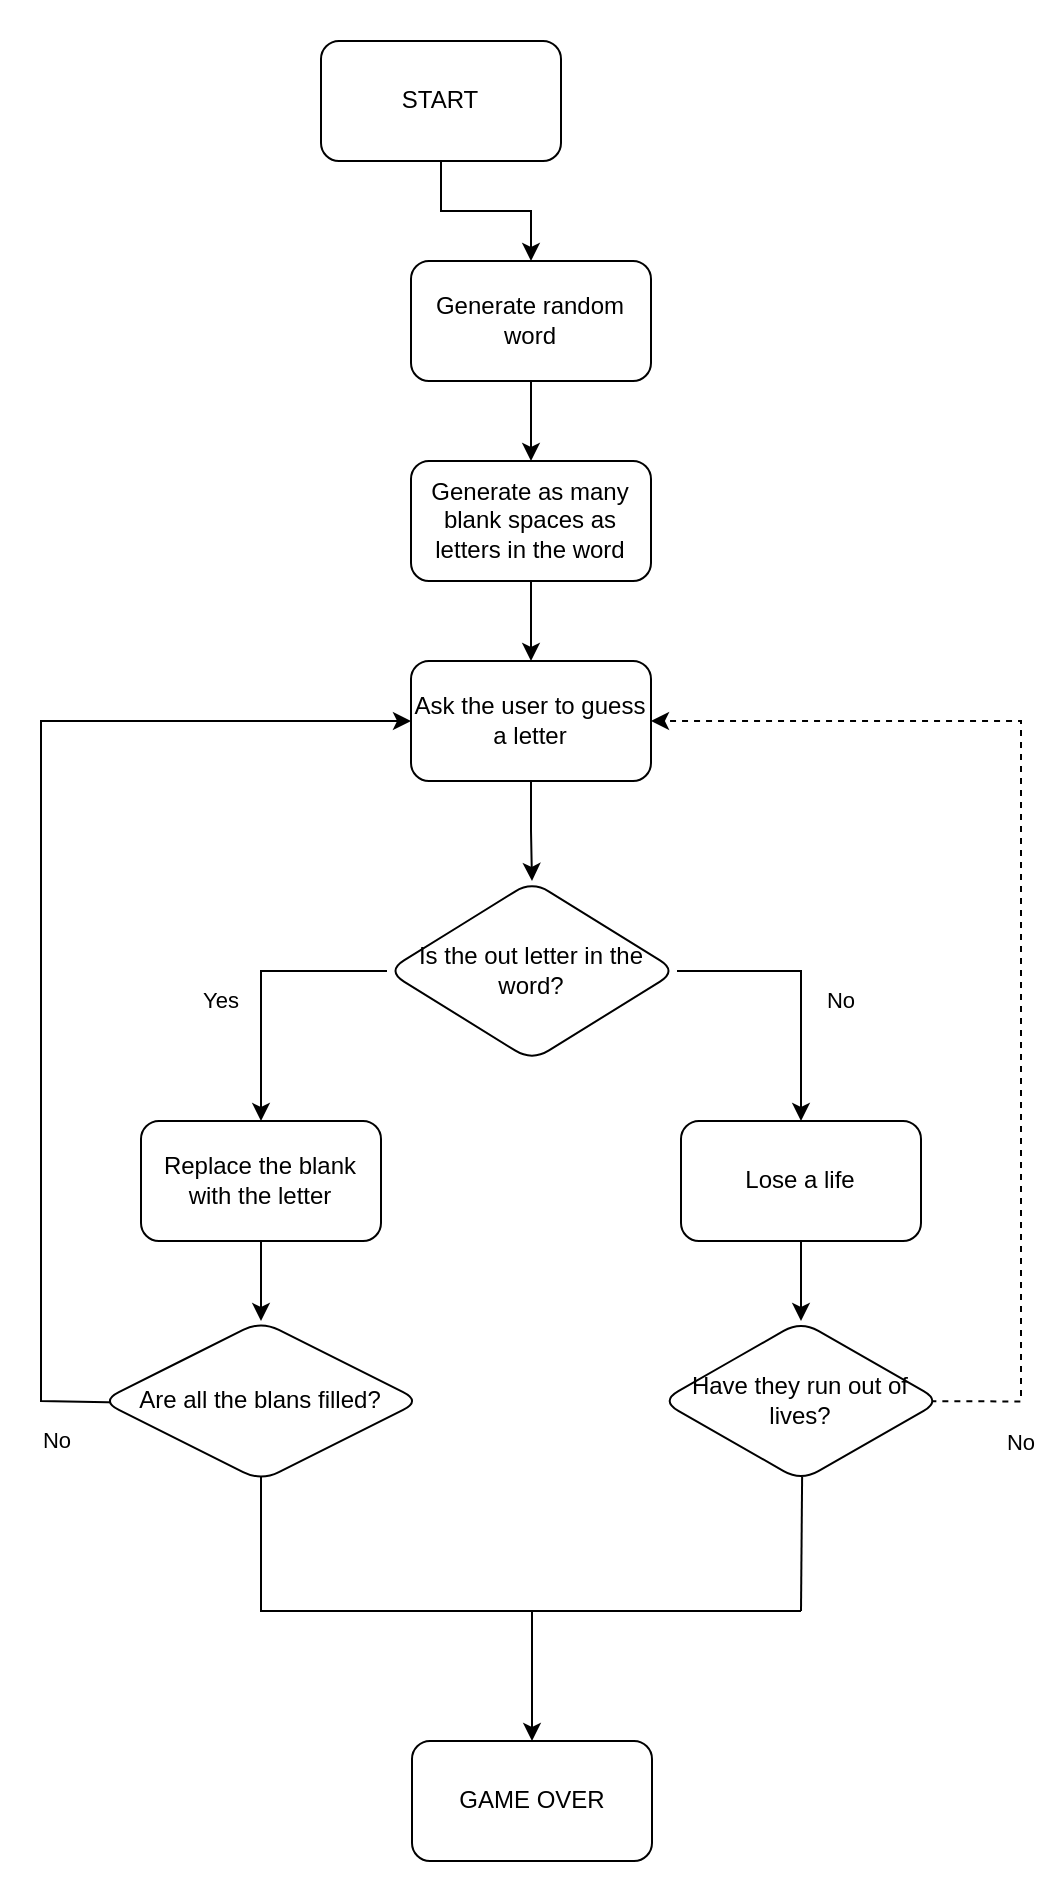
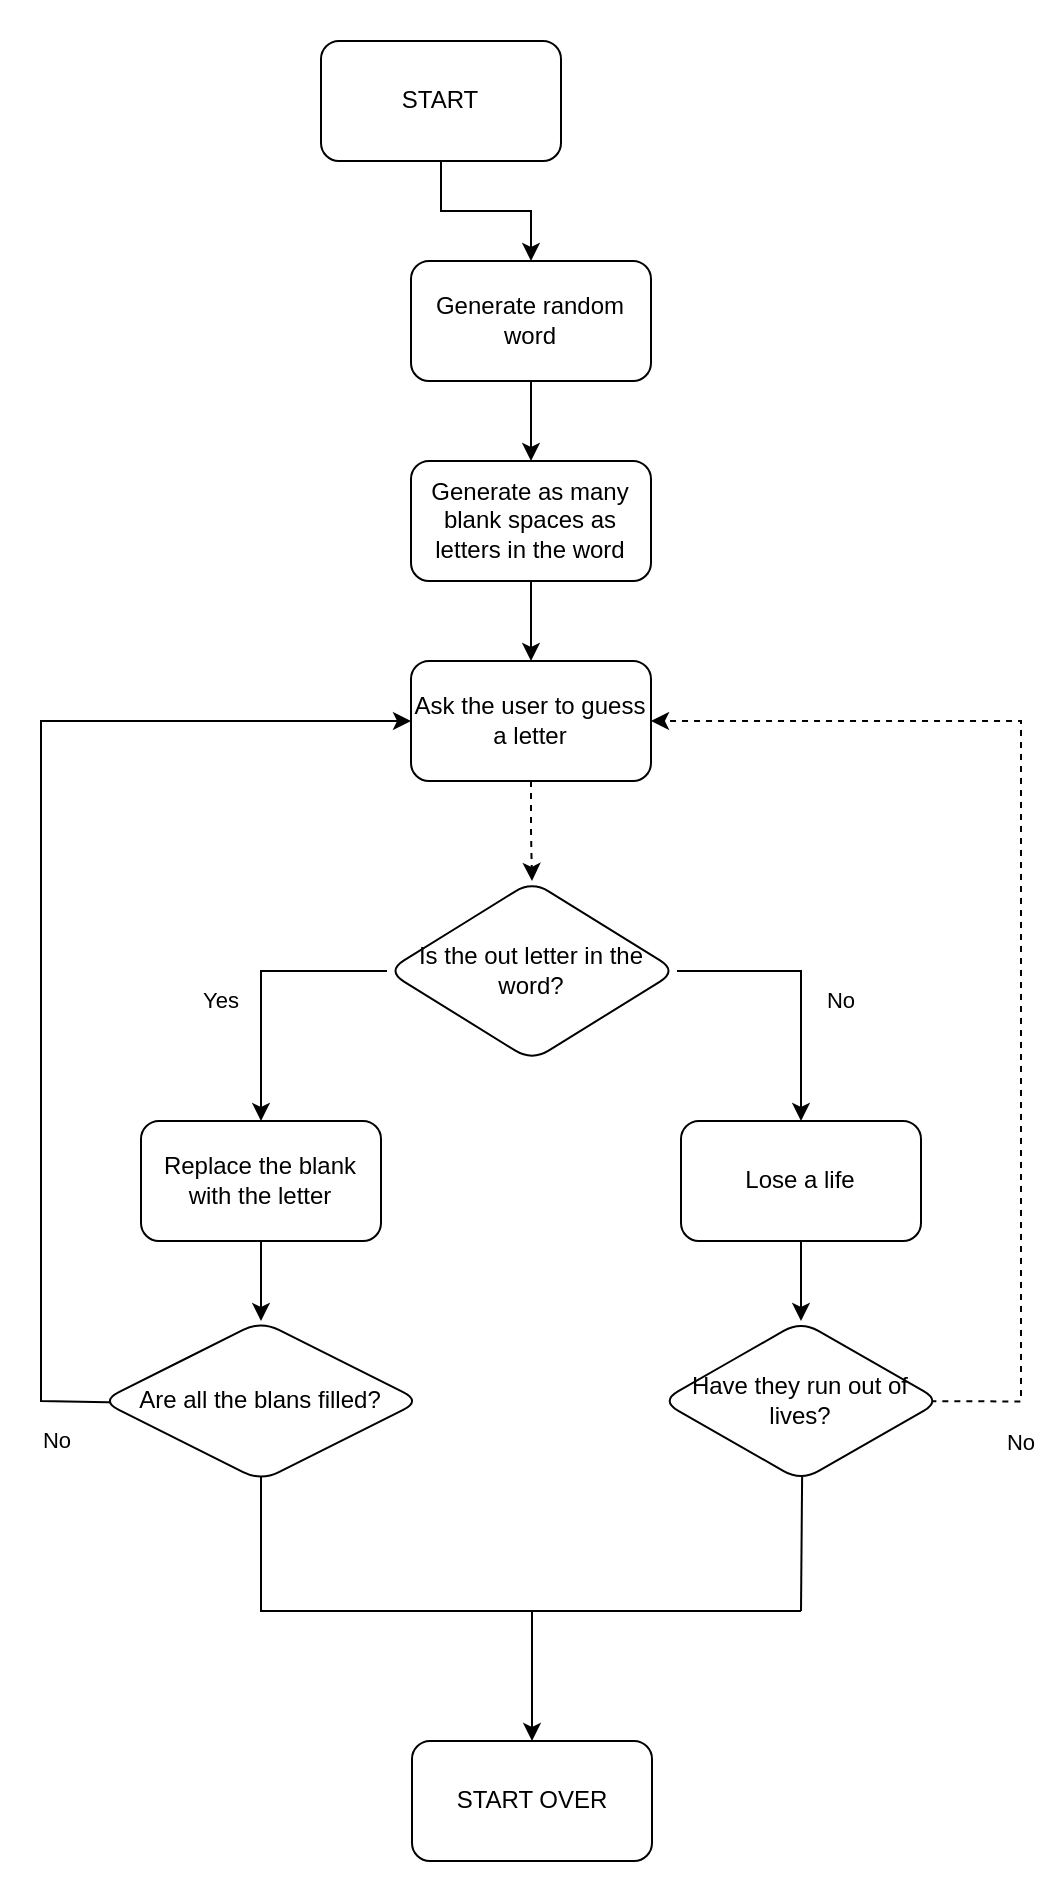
(531, 825) -> (531, 825)
(533, 1801) -> (533, 1801)
